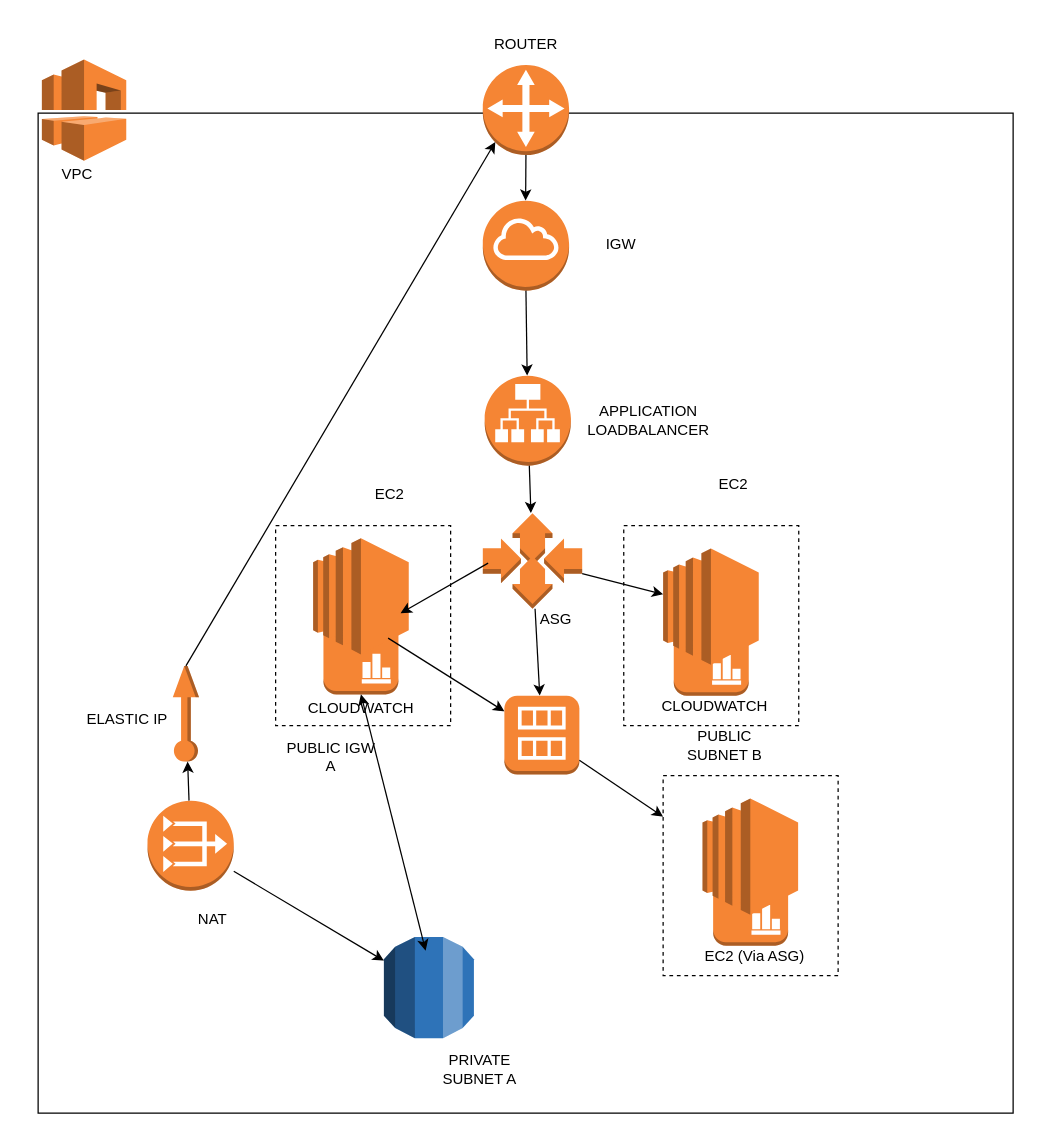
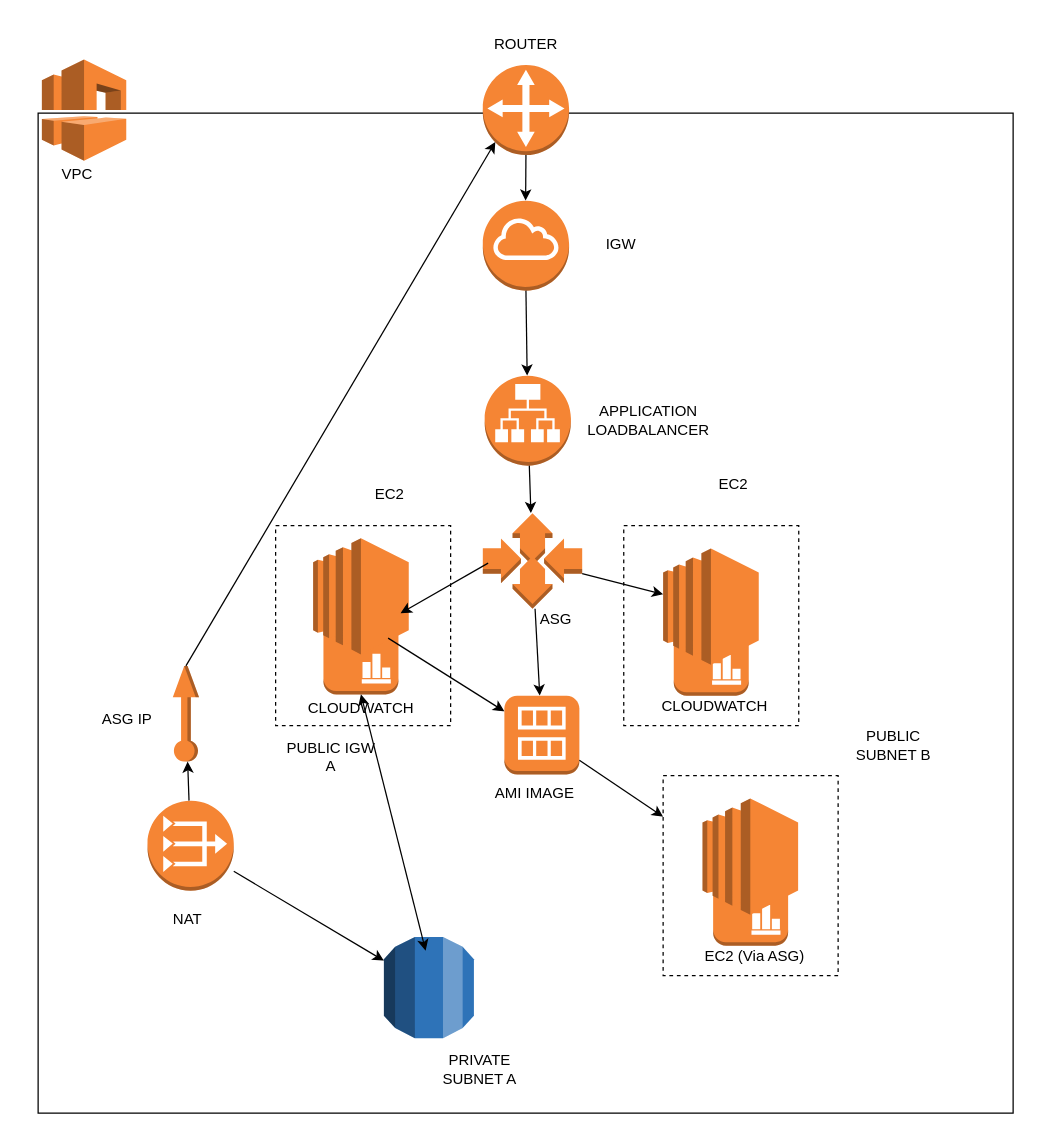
(128, 719) -> (128, 719)
(725, 746) -> (894, 746)
none -> (535, 793)
(216, 919) -> (191, 919)
